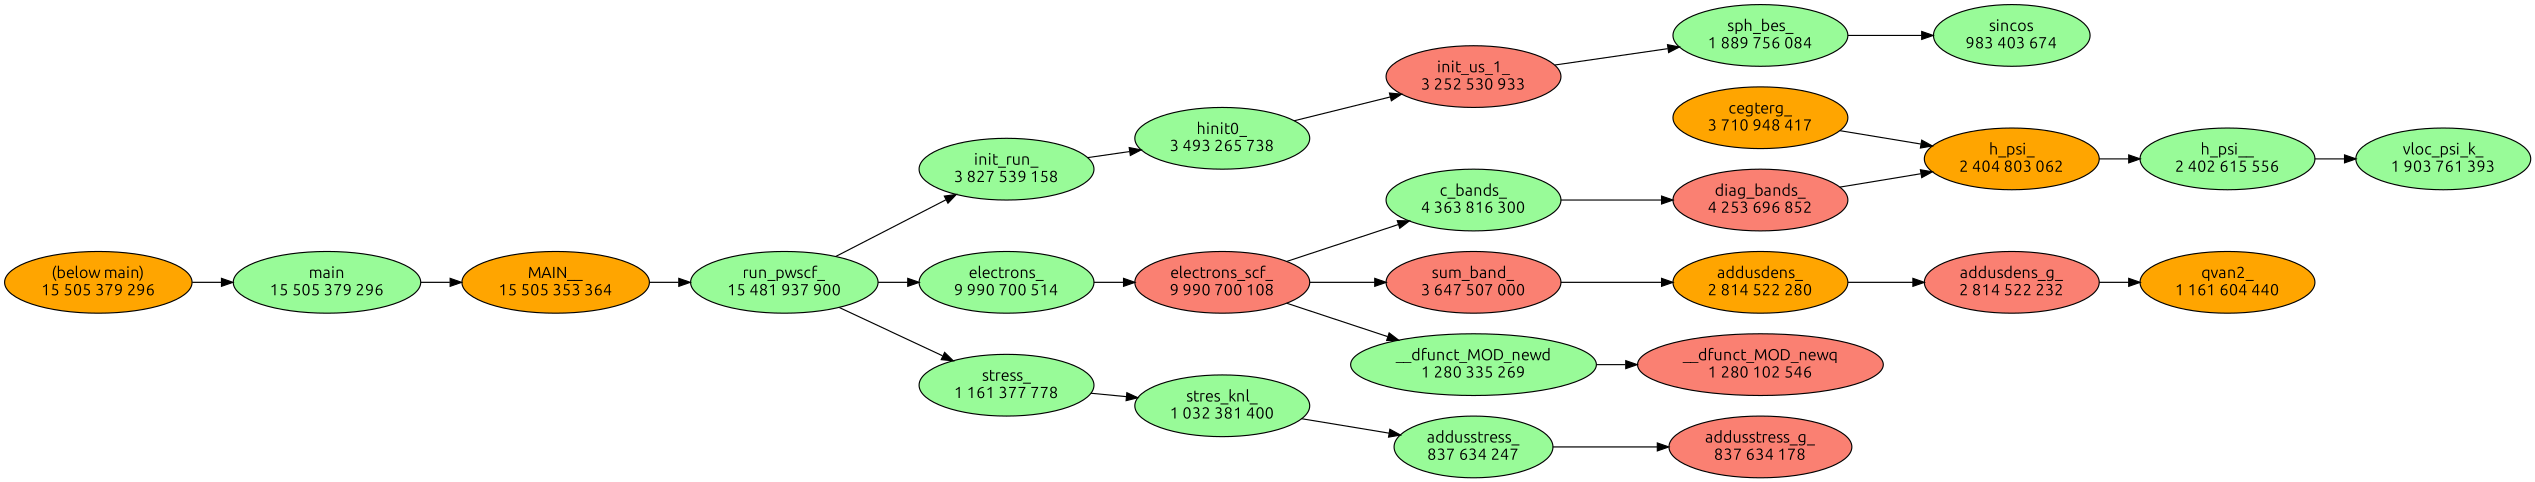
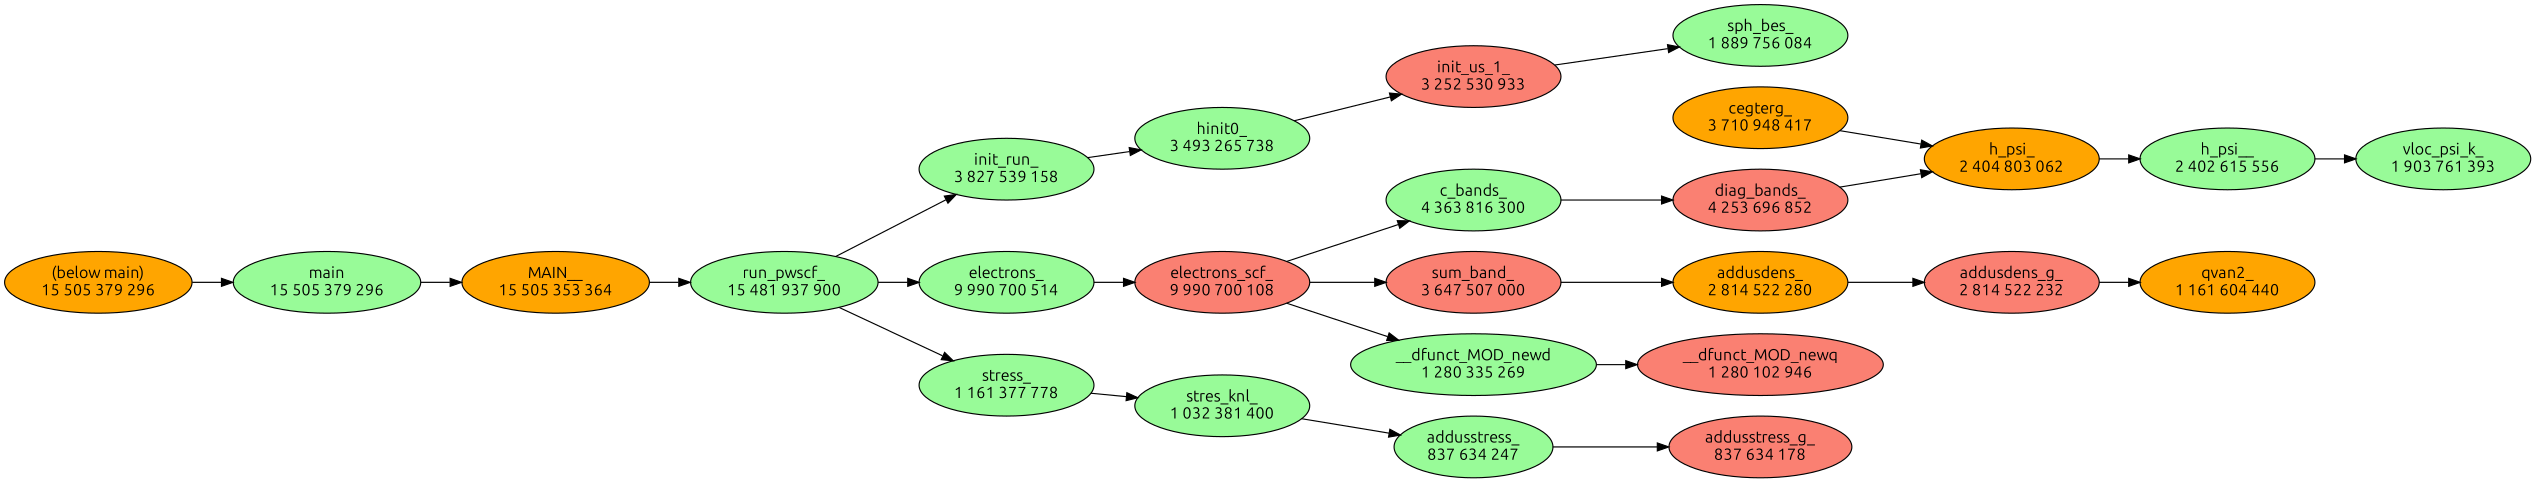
(2012, 35) -> none
(1760, 365) -> (1760, 365)
